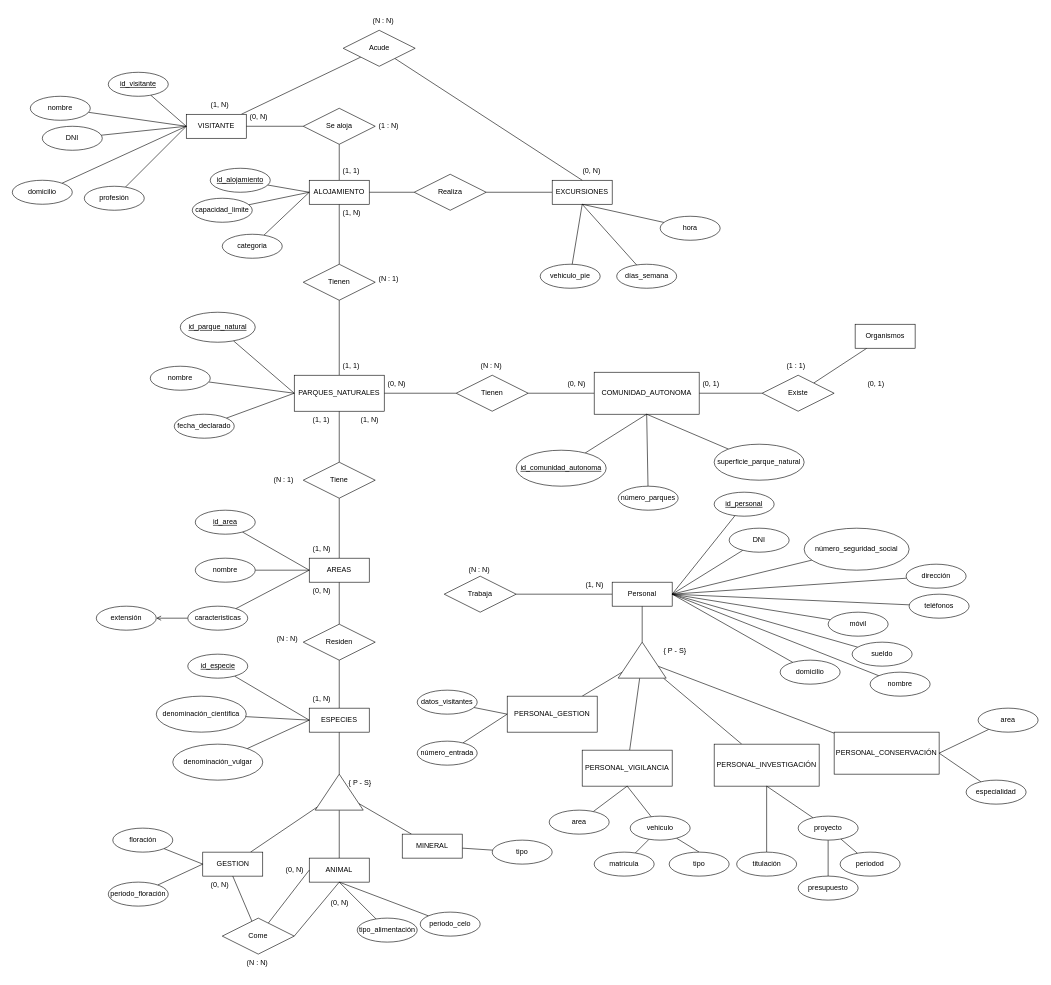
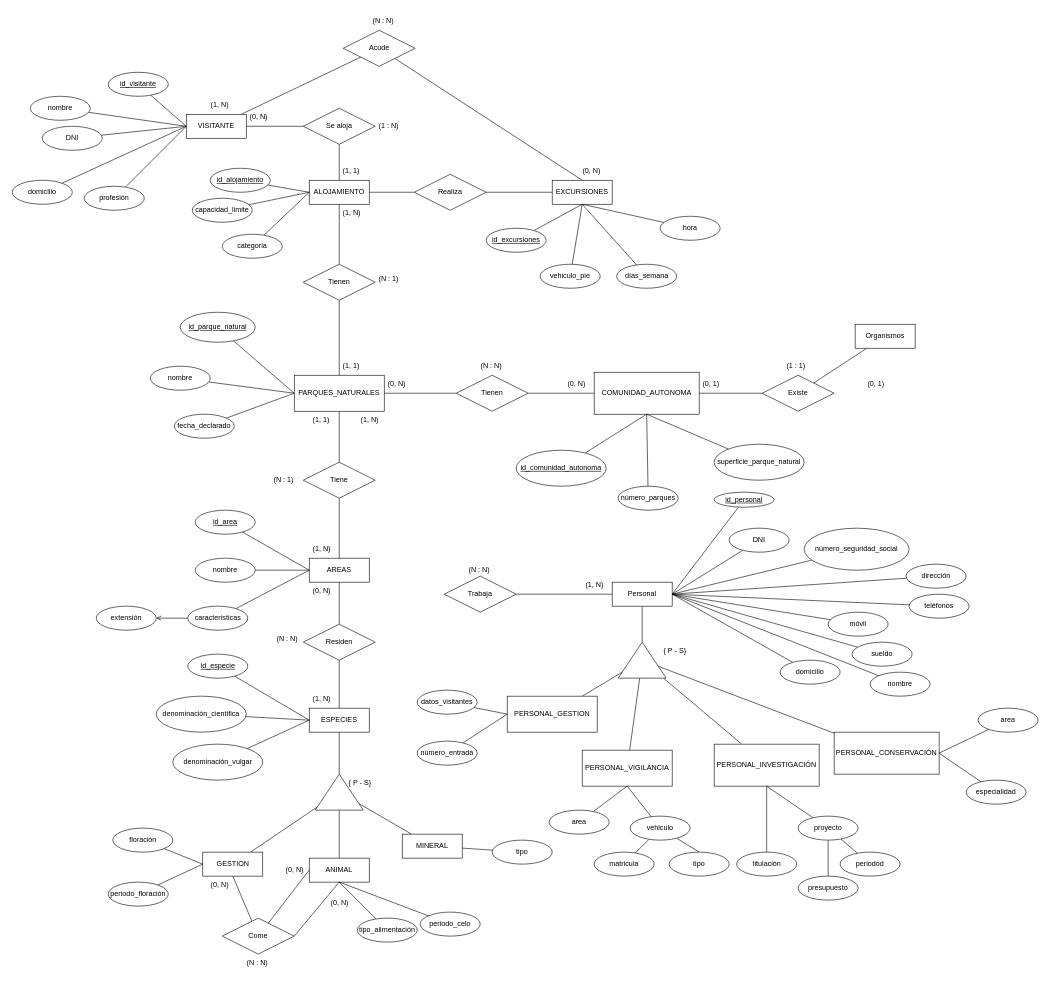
none -> (556, 218)
none -> (516, 240)
(744, 504) -> (744, 500)
